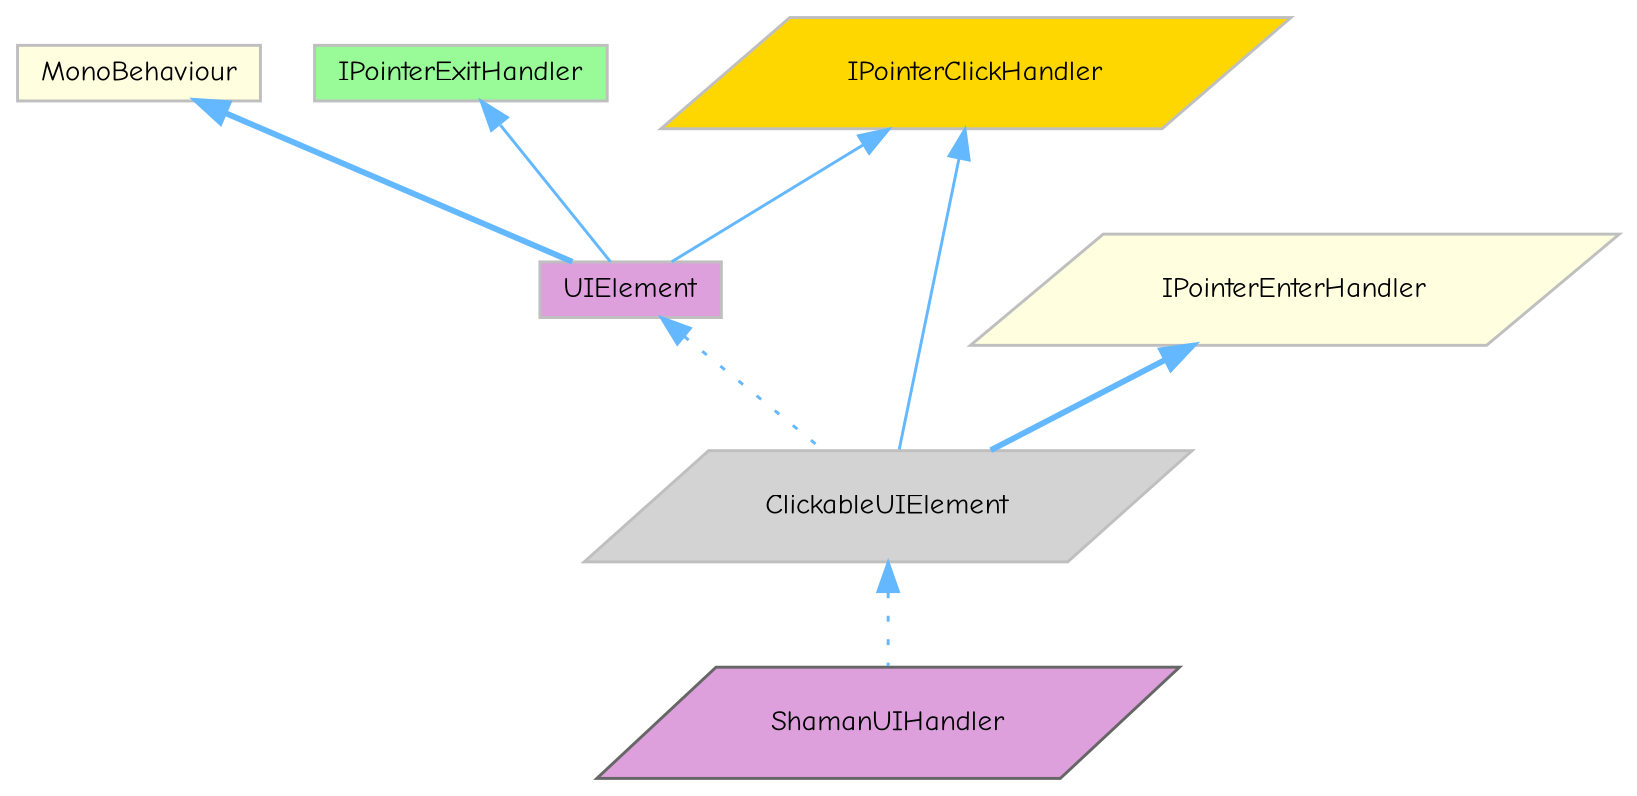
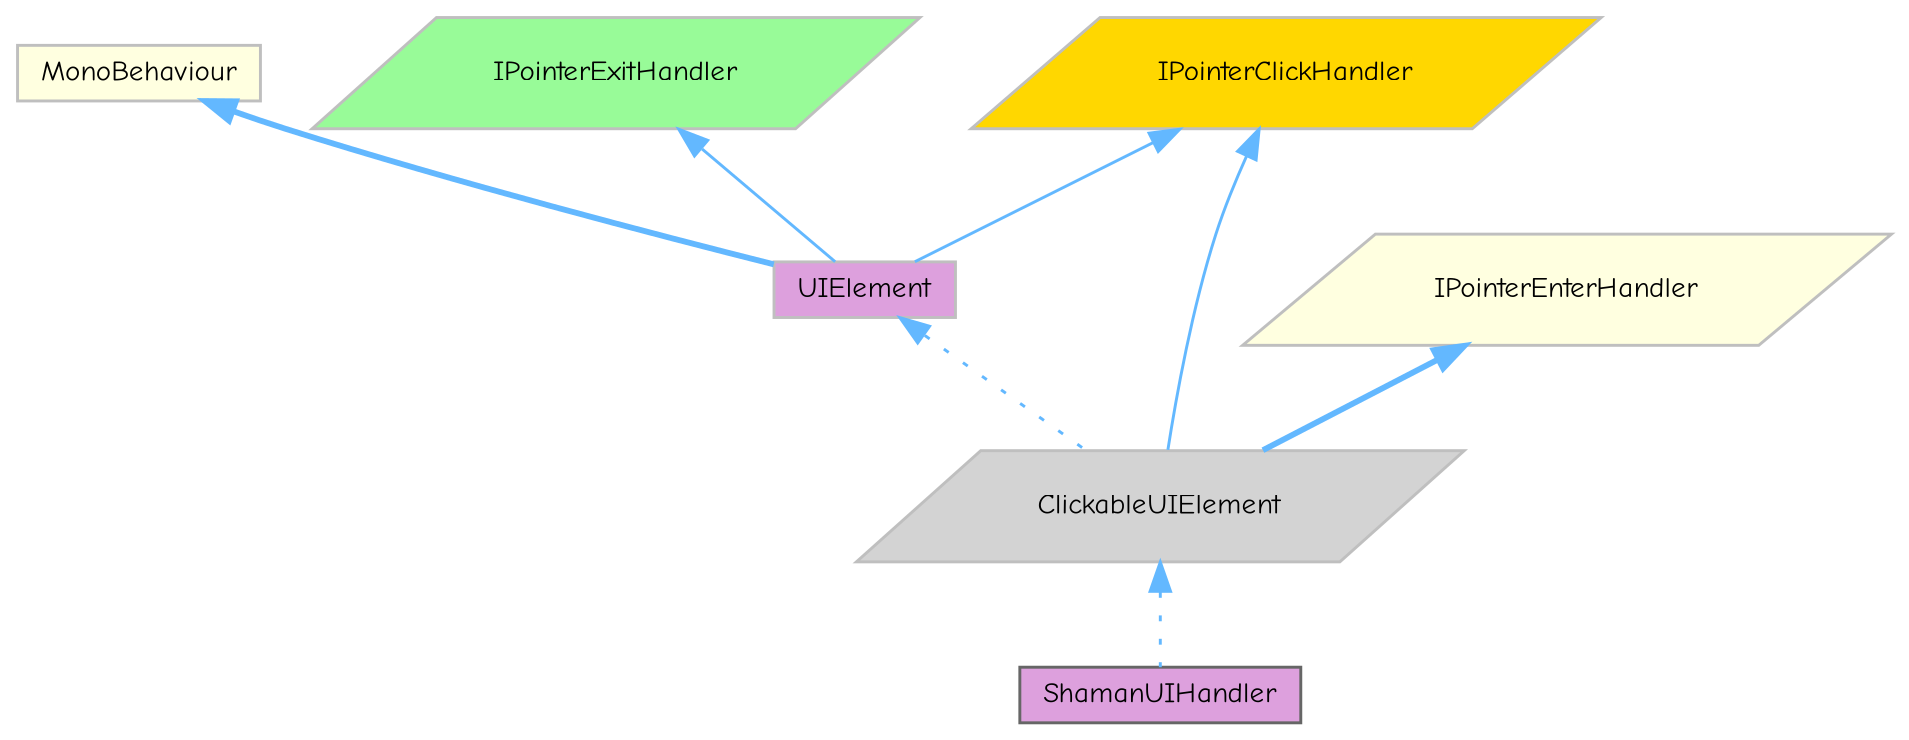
(461, 73) -> (616, 73)
(888, 723) -> (1160, 695)
